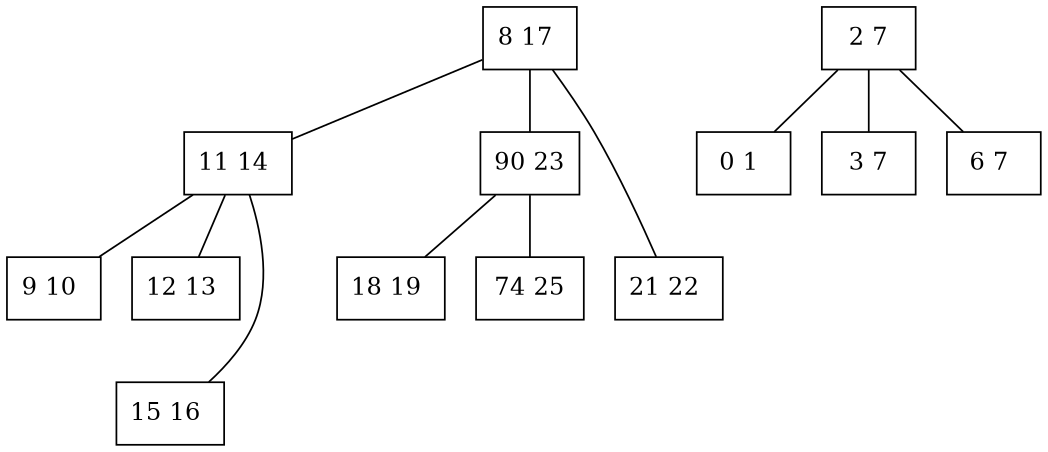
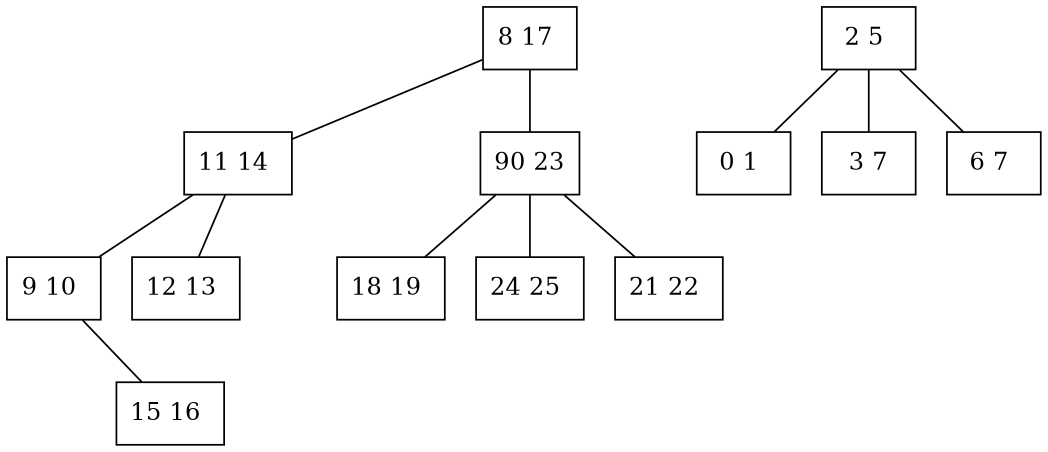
(869, 38) -> (869, 38)
(610, 160) -> (600, 226)
(530, 288) -> (530, 288)
(261, 296) -> (112, 351)
